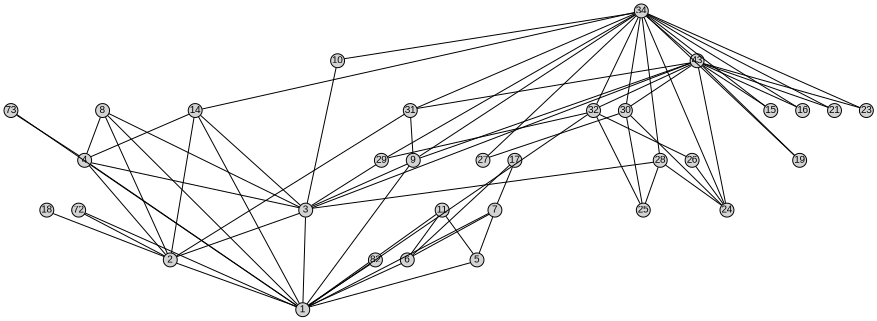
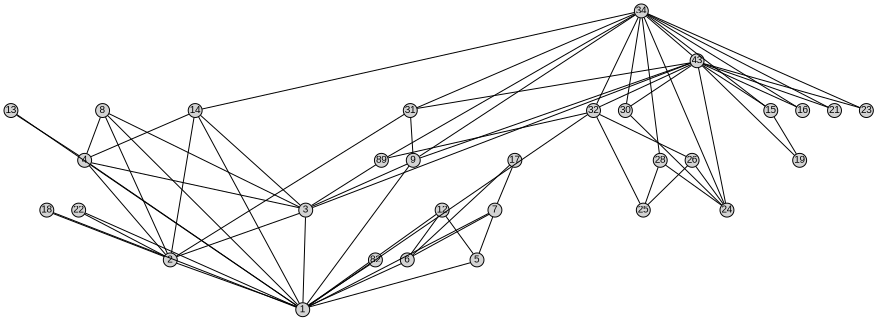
(338, 61) -> none
(721, 86) -> (785, 135)
(11, 111) -> (11, 111)
(634, 158) -> (668, 185)
(381, 160) -> (381, 160)
(483, 160) -> none
(466, 188) -> none
(79, 210) -> (79, 210)
(442, 210) -> (442, 210)
none -> (175, 260)
